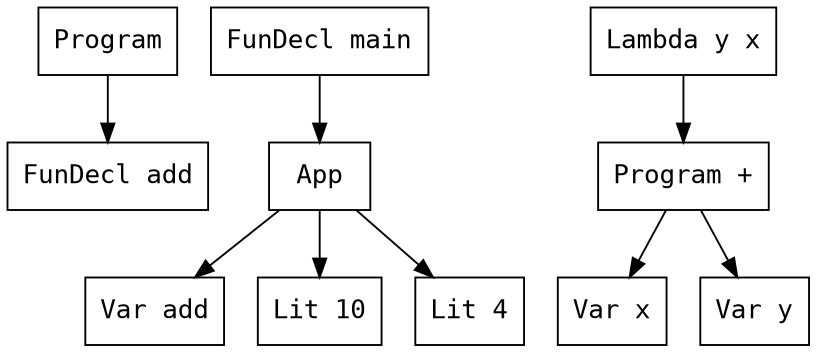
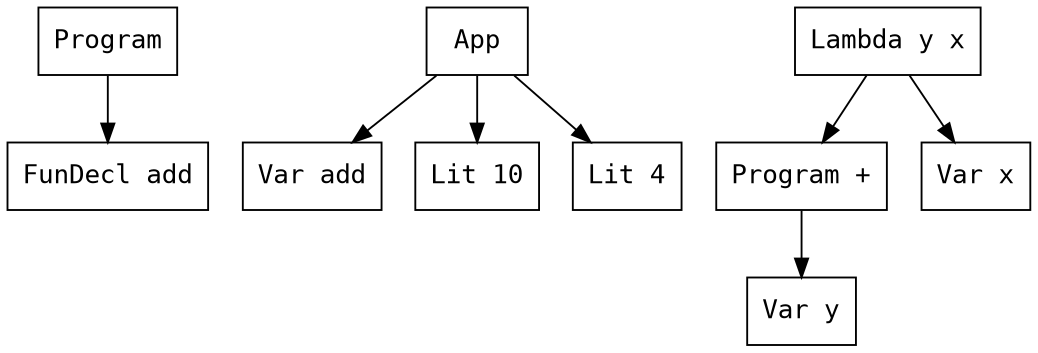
(320, 41) -> none
(652, 236) -> (927, 101)
